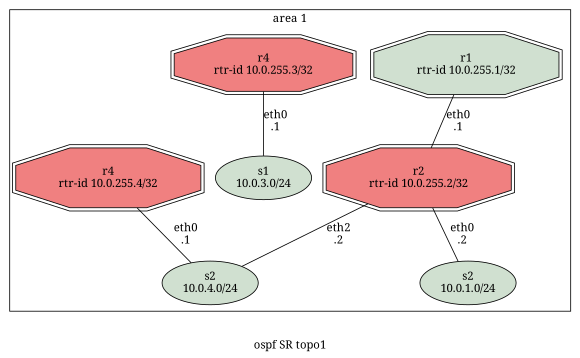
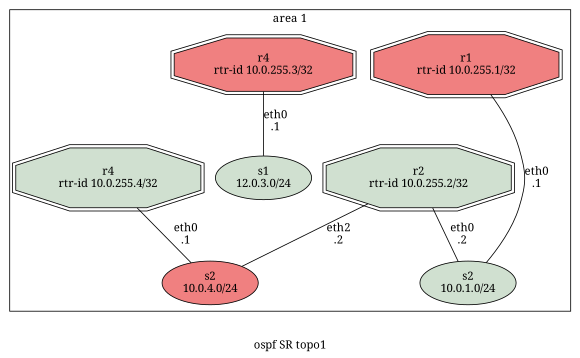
(466, 65) -> (466, 65)
(443, 121) -> (525, 180)
(108, 178) -> (108, 178)
(264, 178) -> (264, 178)
(419, 178) -> (419, 178)
(210, 283) -> (210, 283)
